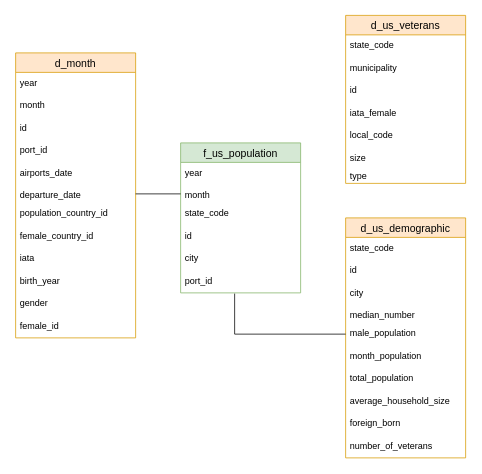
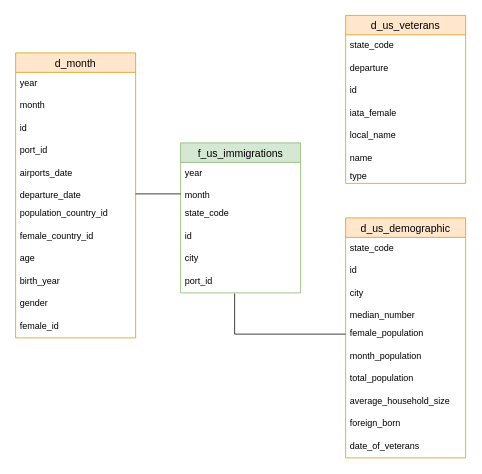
(375, 68) -> (372, 68)
(372, 135) -> (372, 135)
(240, 153) -> (240, 153)
(358, 158) -> (360, 158)
(28, 258) -> (27, 258)
(384, 333) -> (389, 333)
(395, 446) -> (390, 446)
